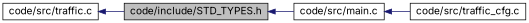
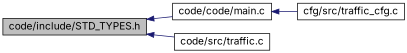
(115, 12) -> (164, 36)
(339, 12) -> (222, 12)
(468, 12) -> (351, 12)
